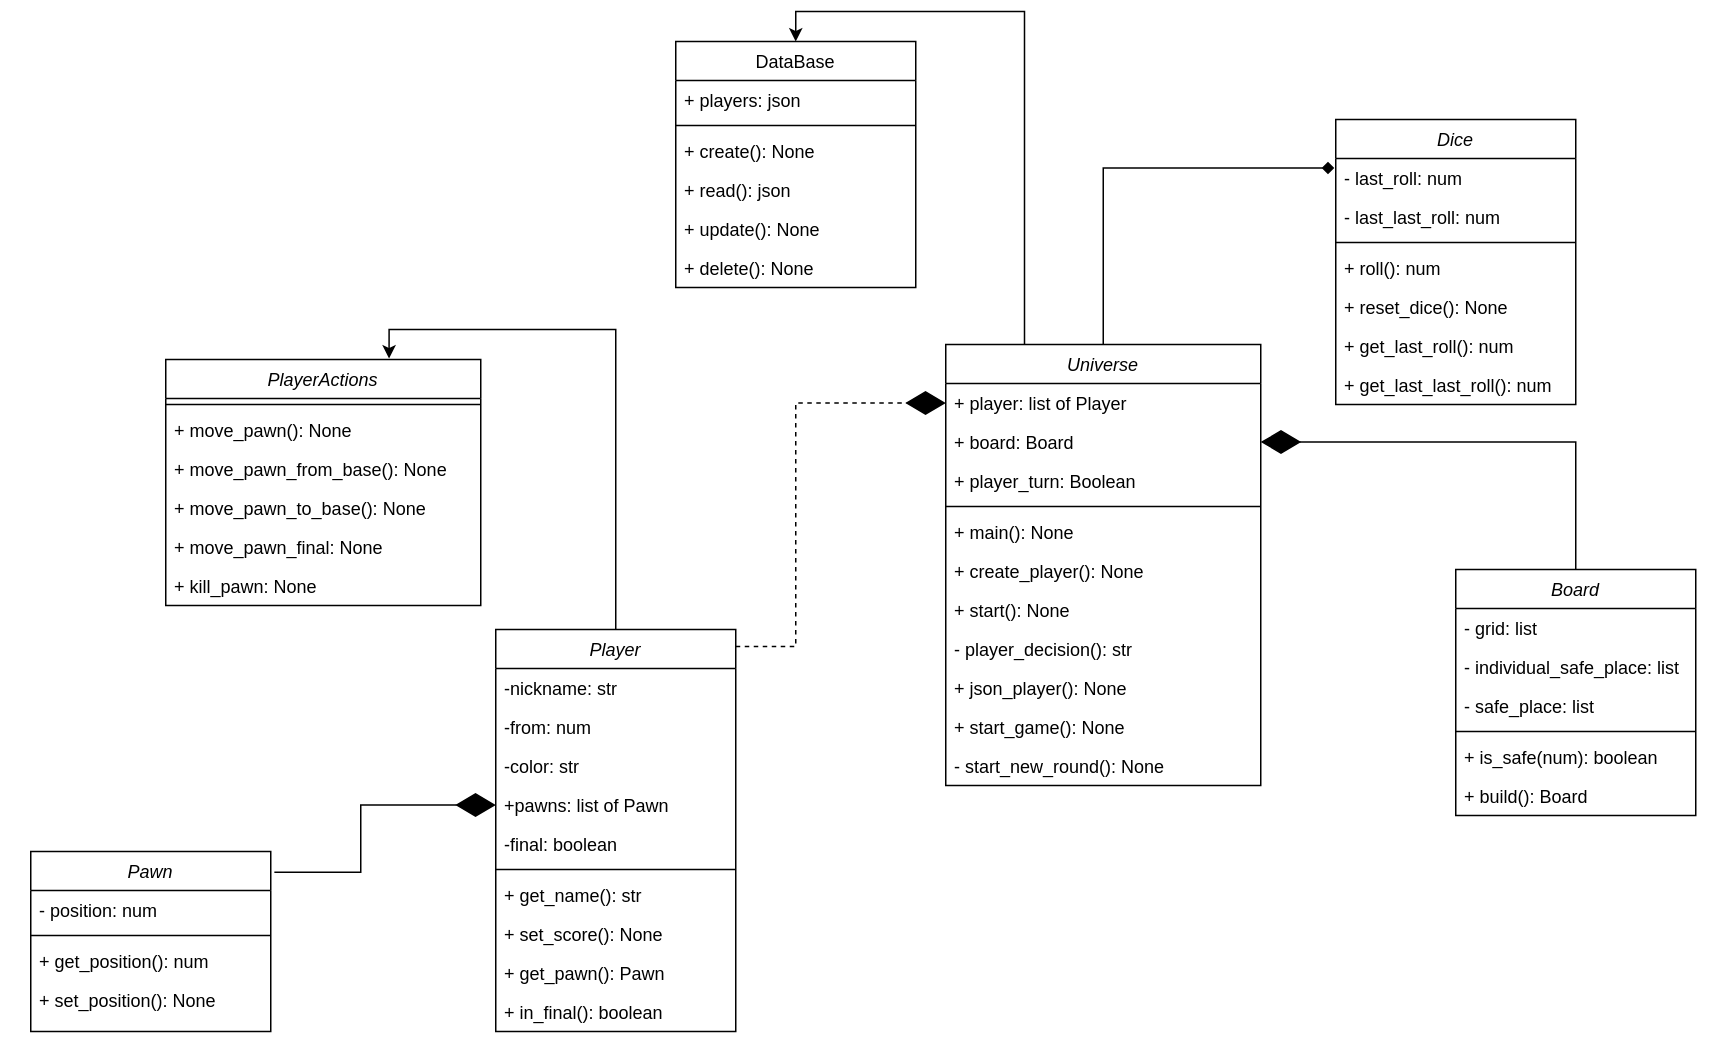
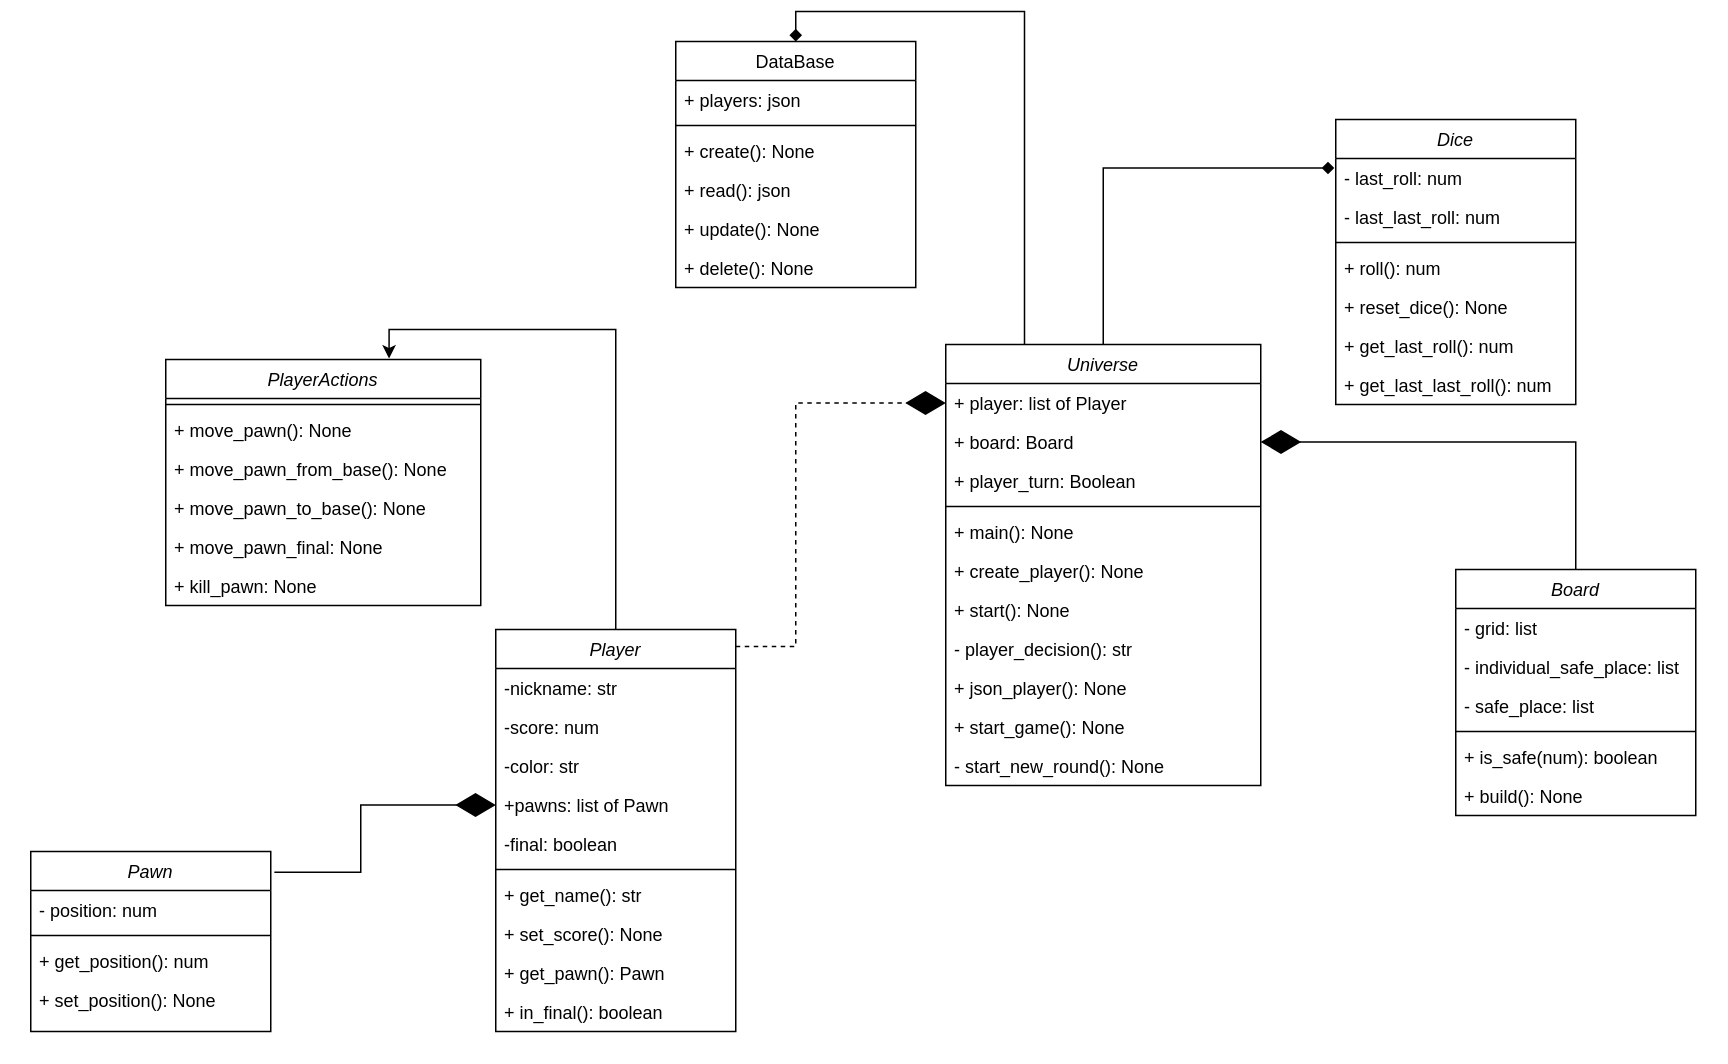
(796, 30) -> (796, 29)
(550, 728) -> (555, 728)
(1533, 797) -> (1528, 797)
